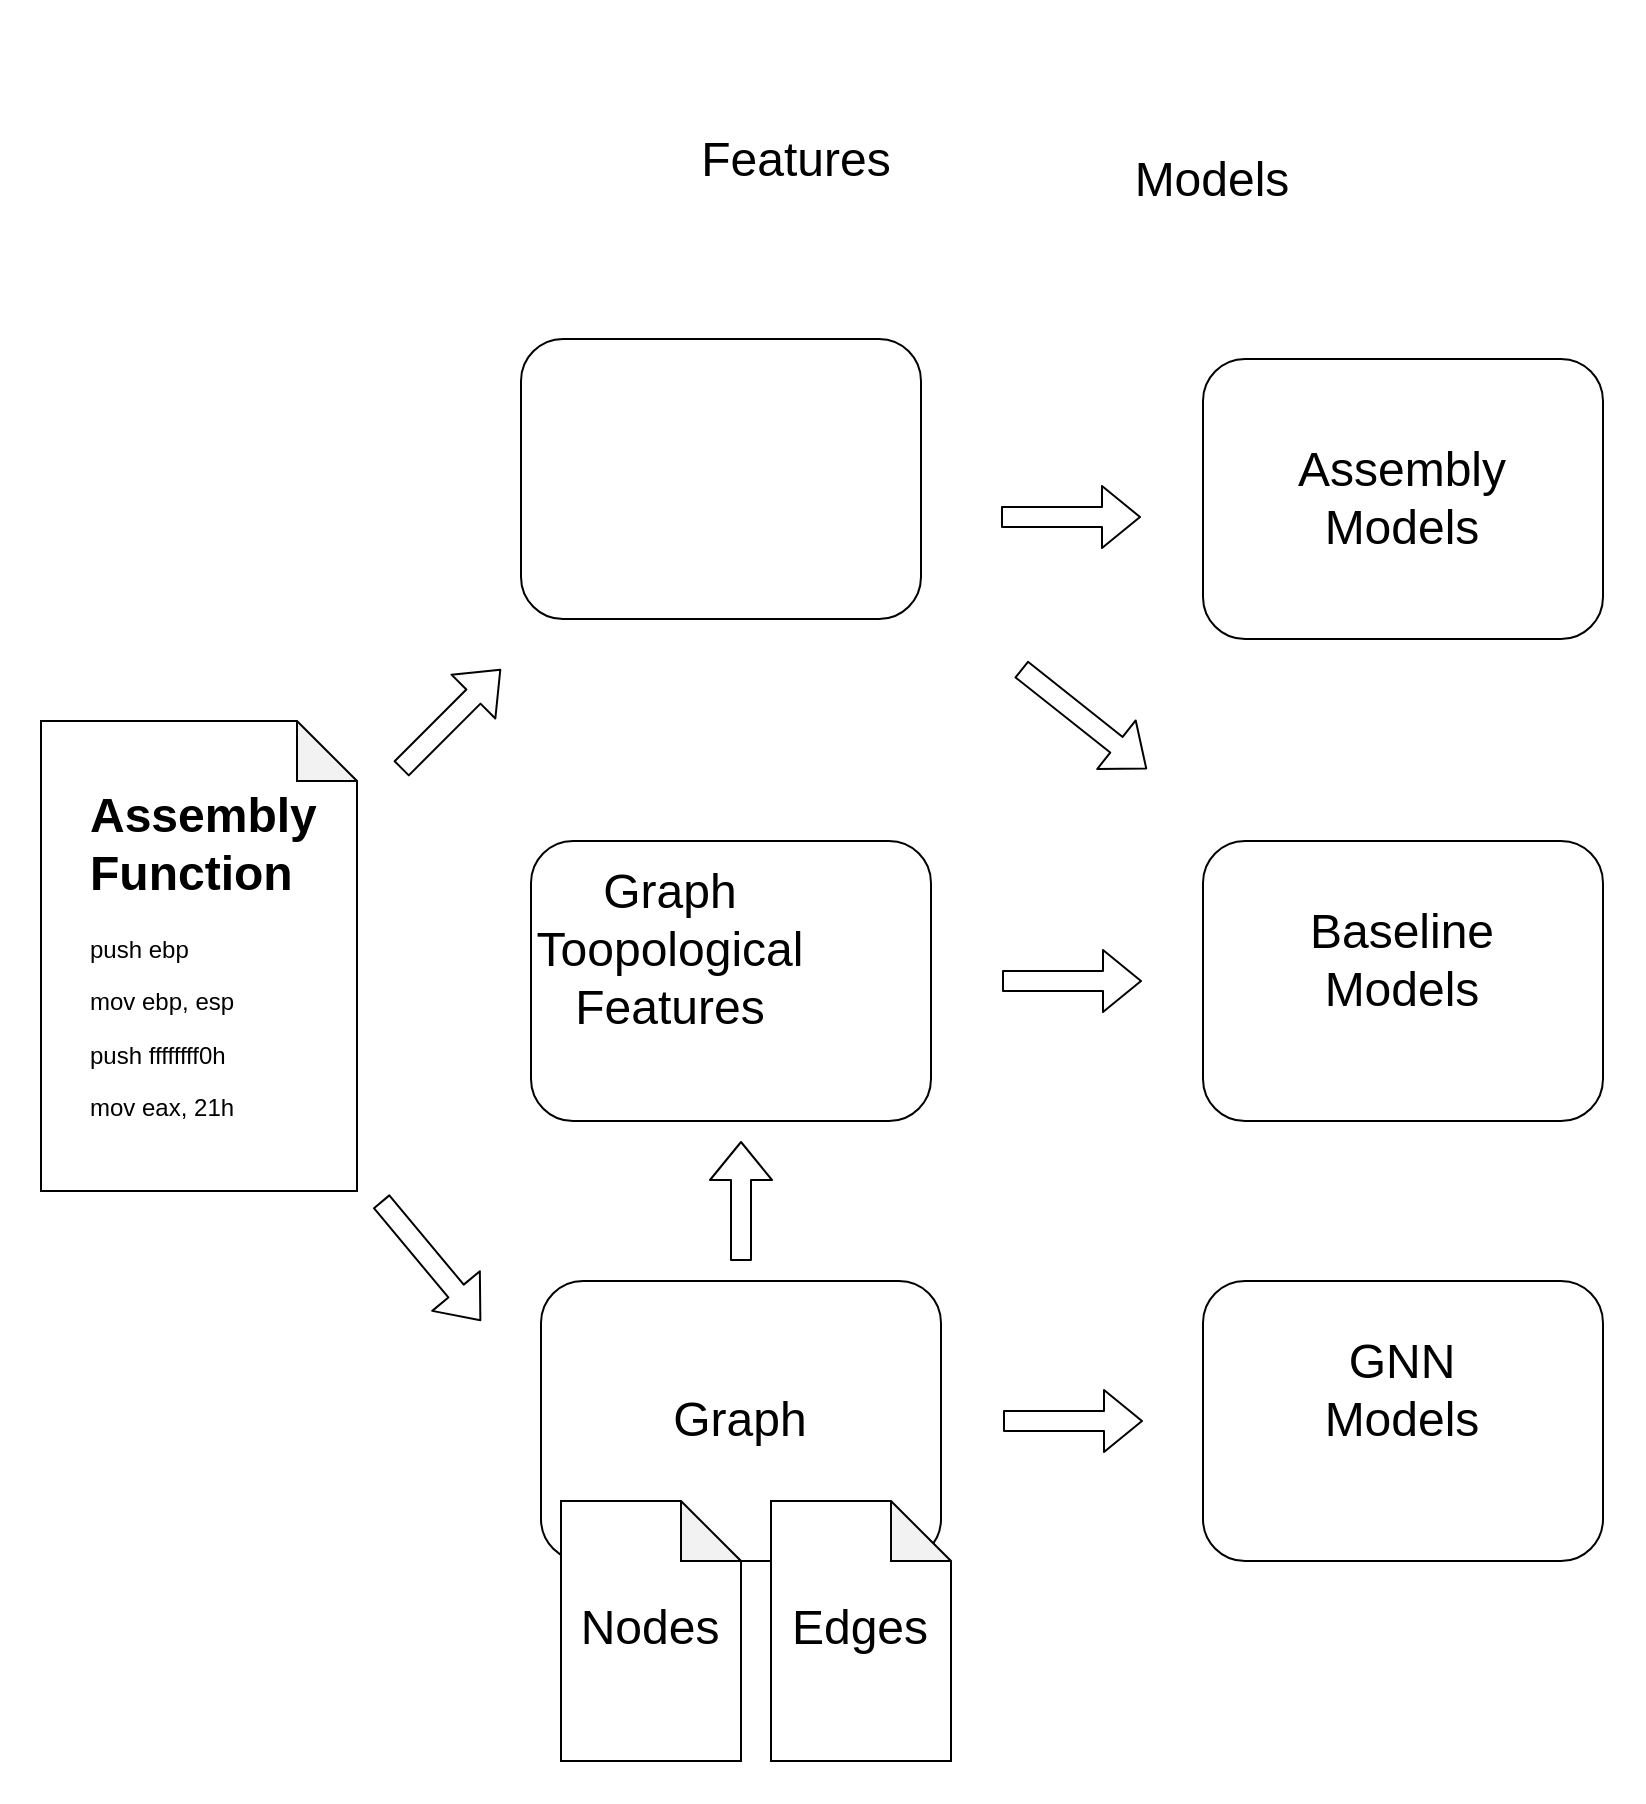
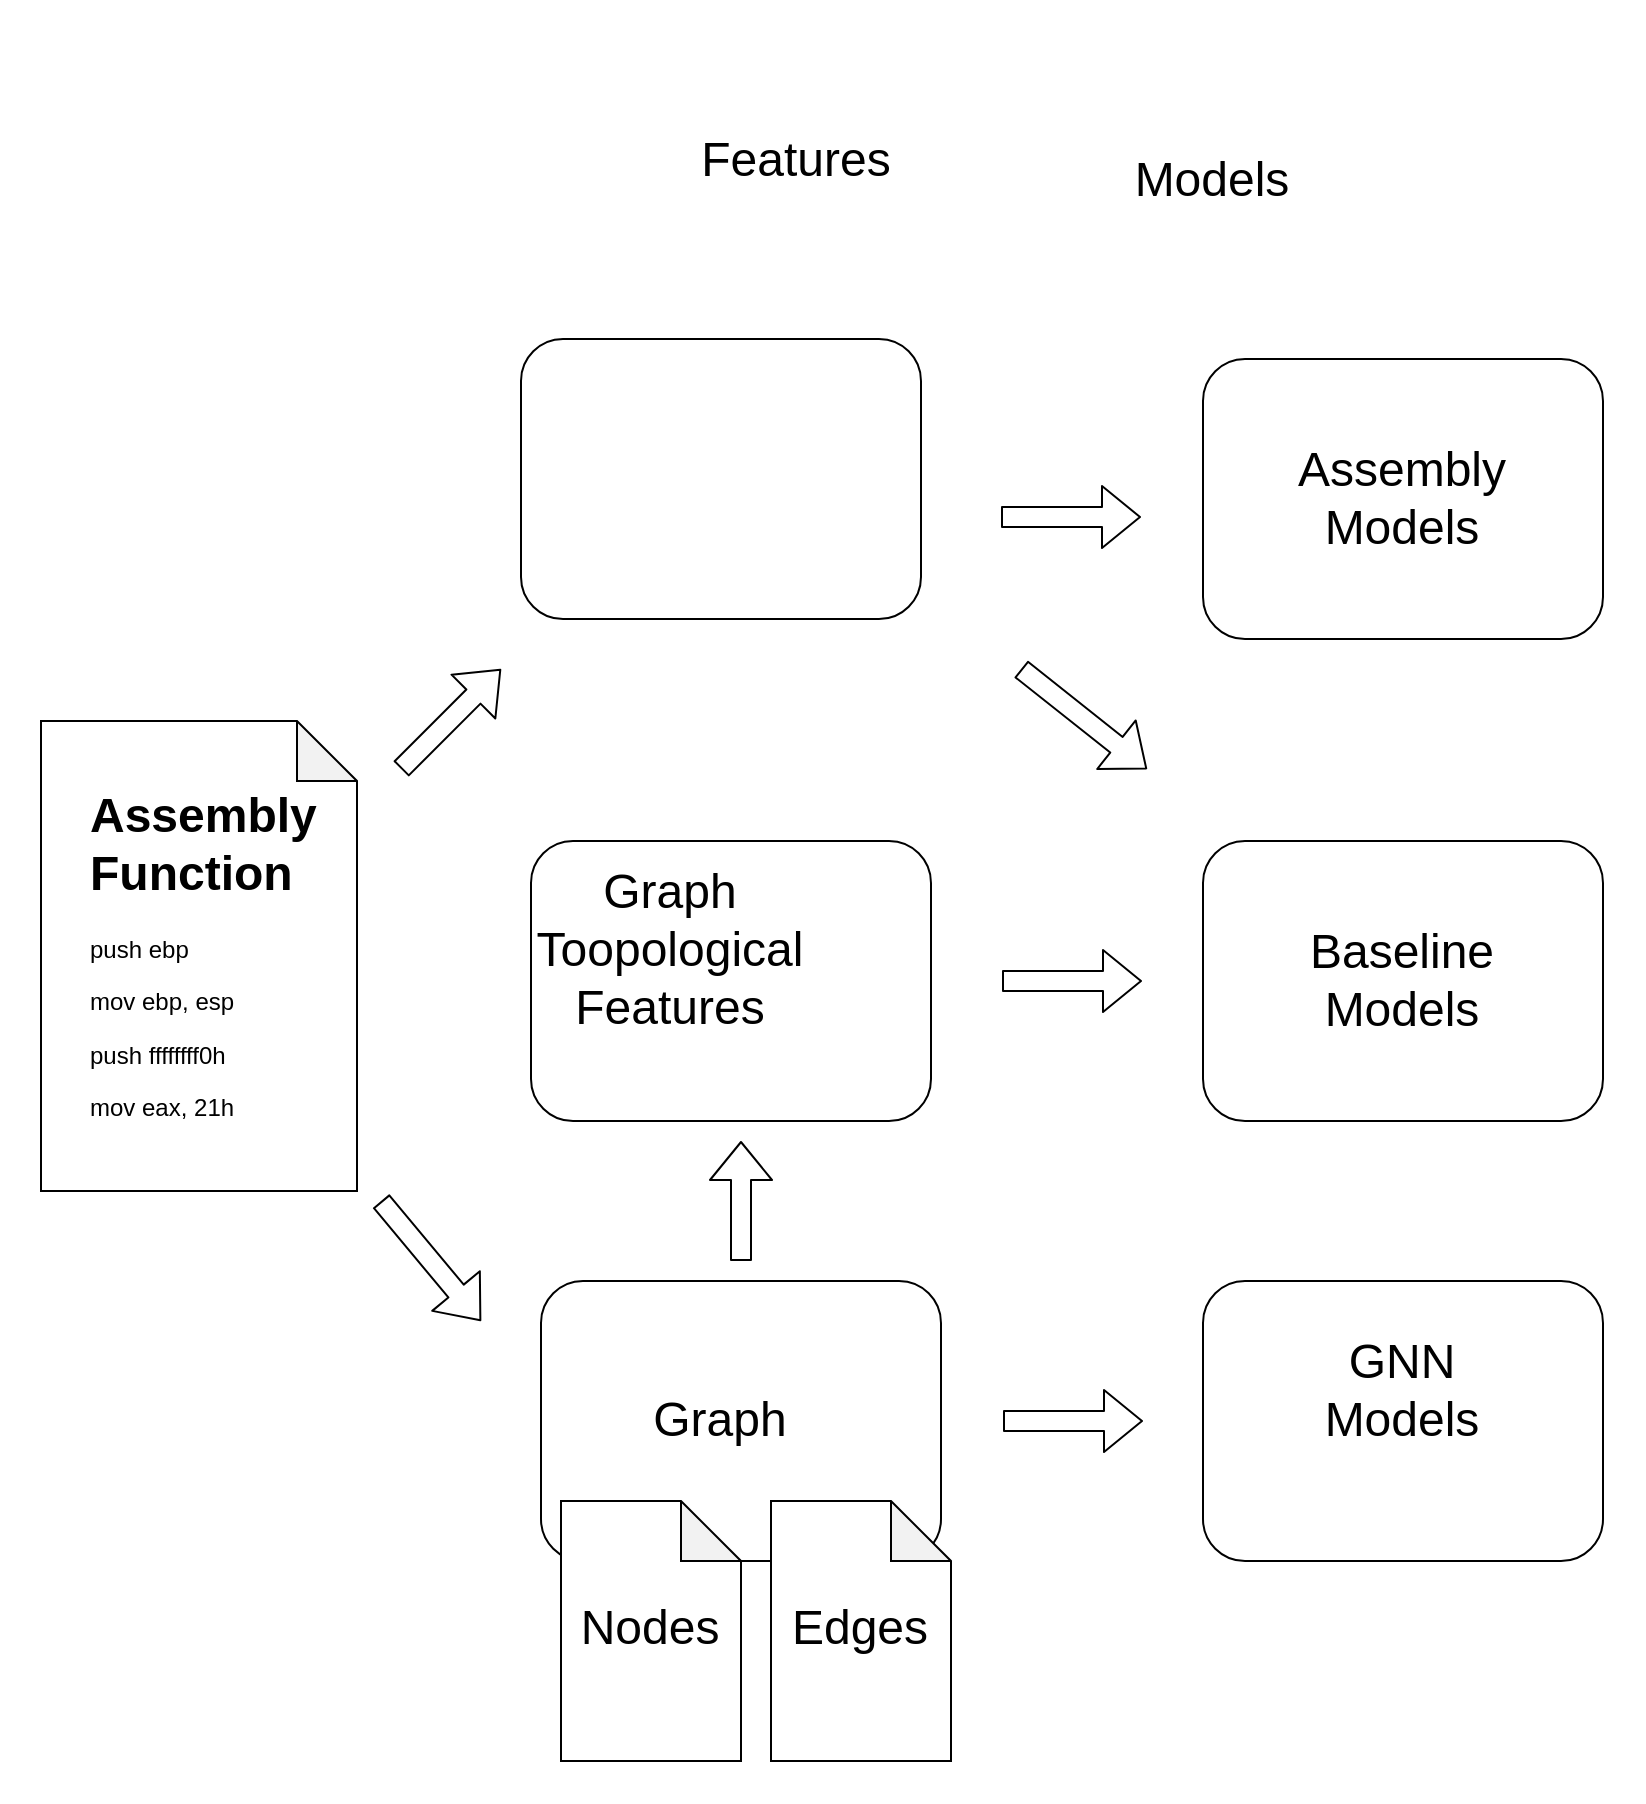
(1403, 961) -> (1403, 981)
(741, 1421) -> (721, 1421)
